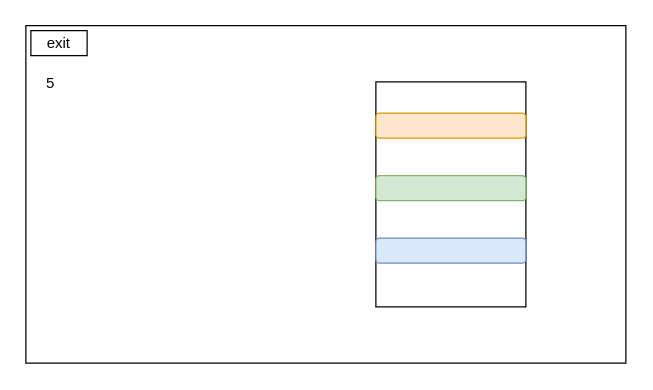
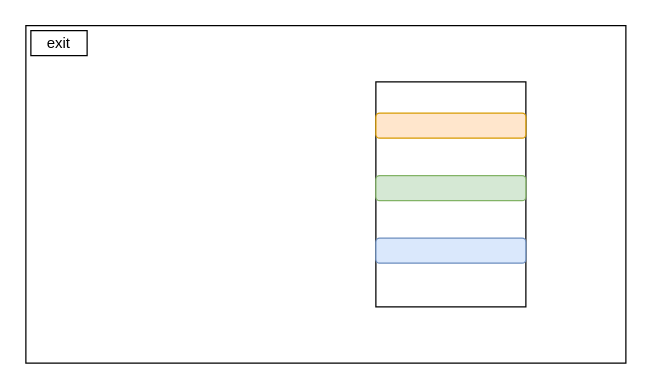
(51, 83) -> none
